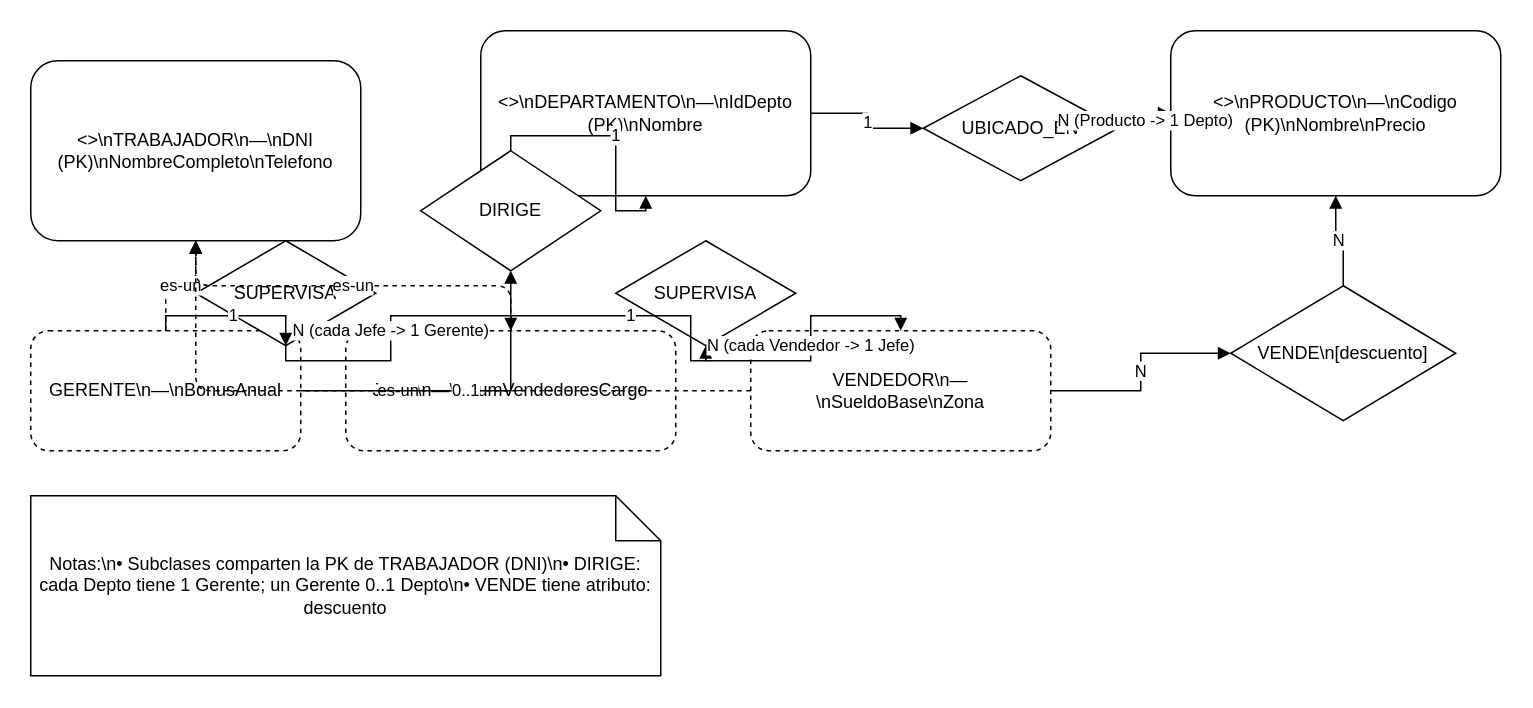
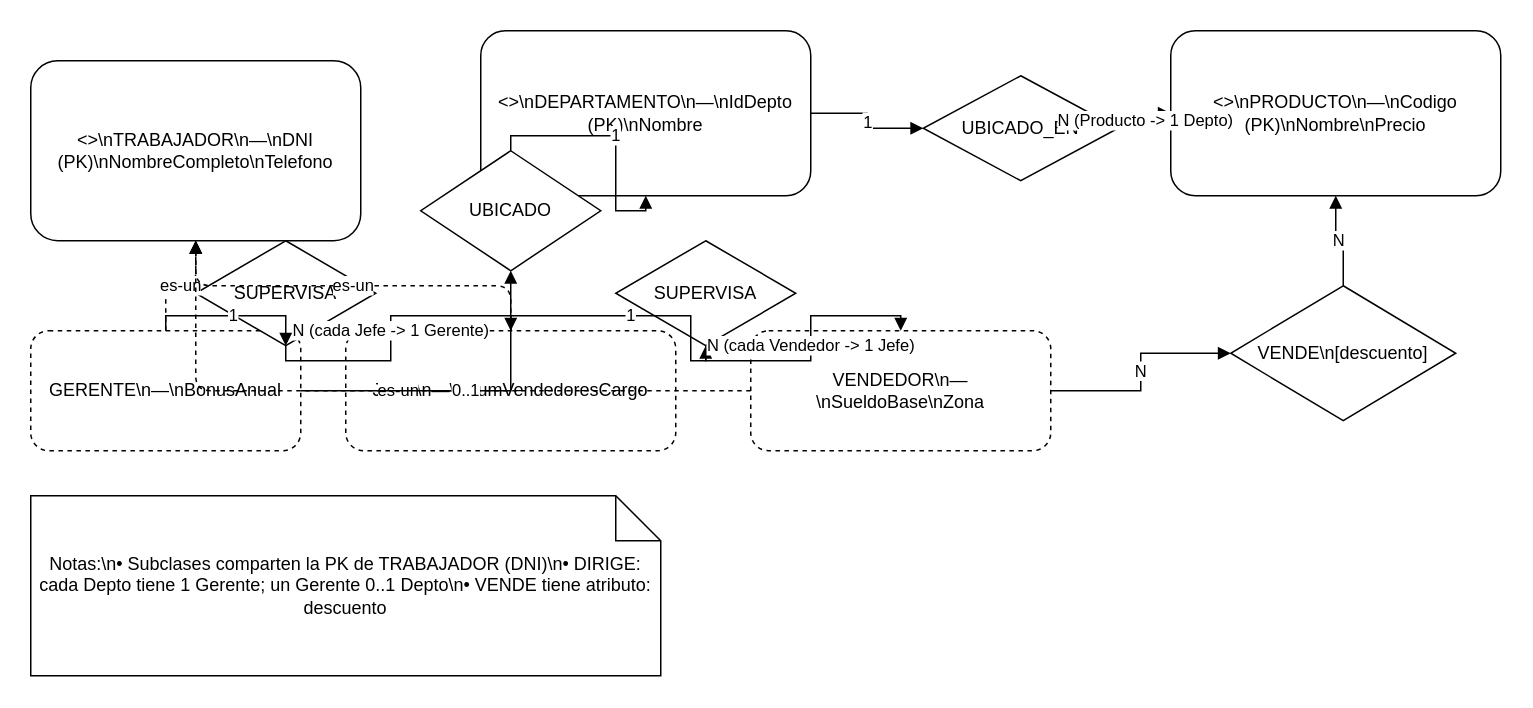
(511, 211) -> (511, 211)
